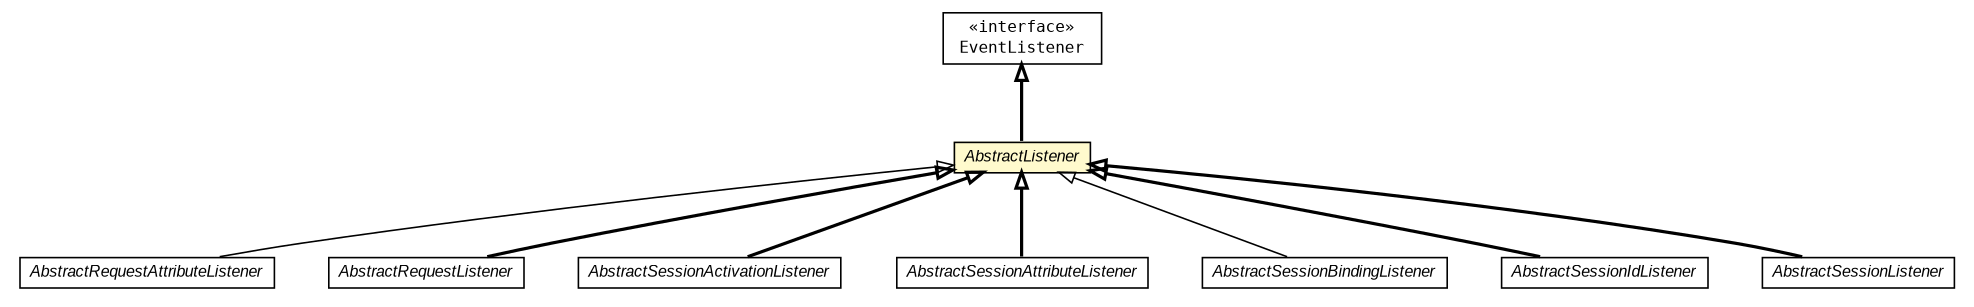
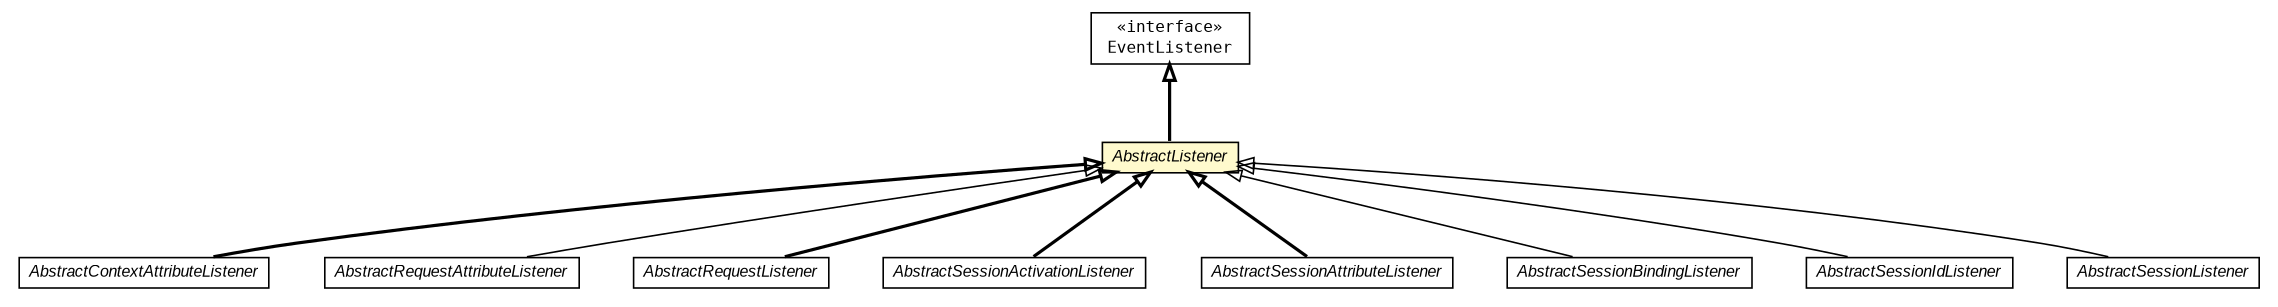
(1455, 203) -> (1683, 198)
(1323, 214) -> (1552, 207)
none -> (144, 272)
